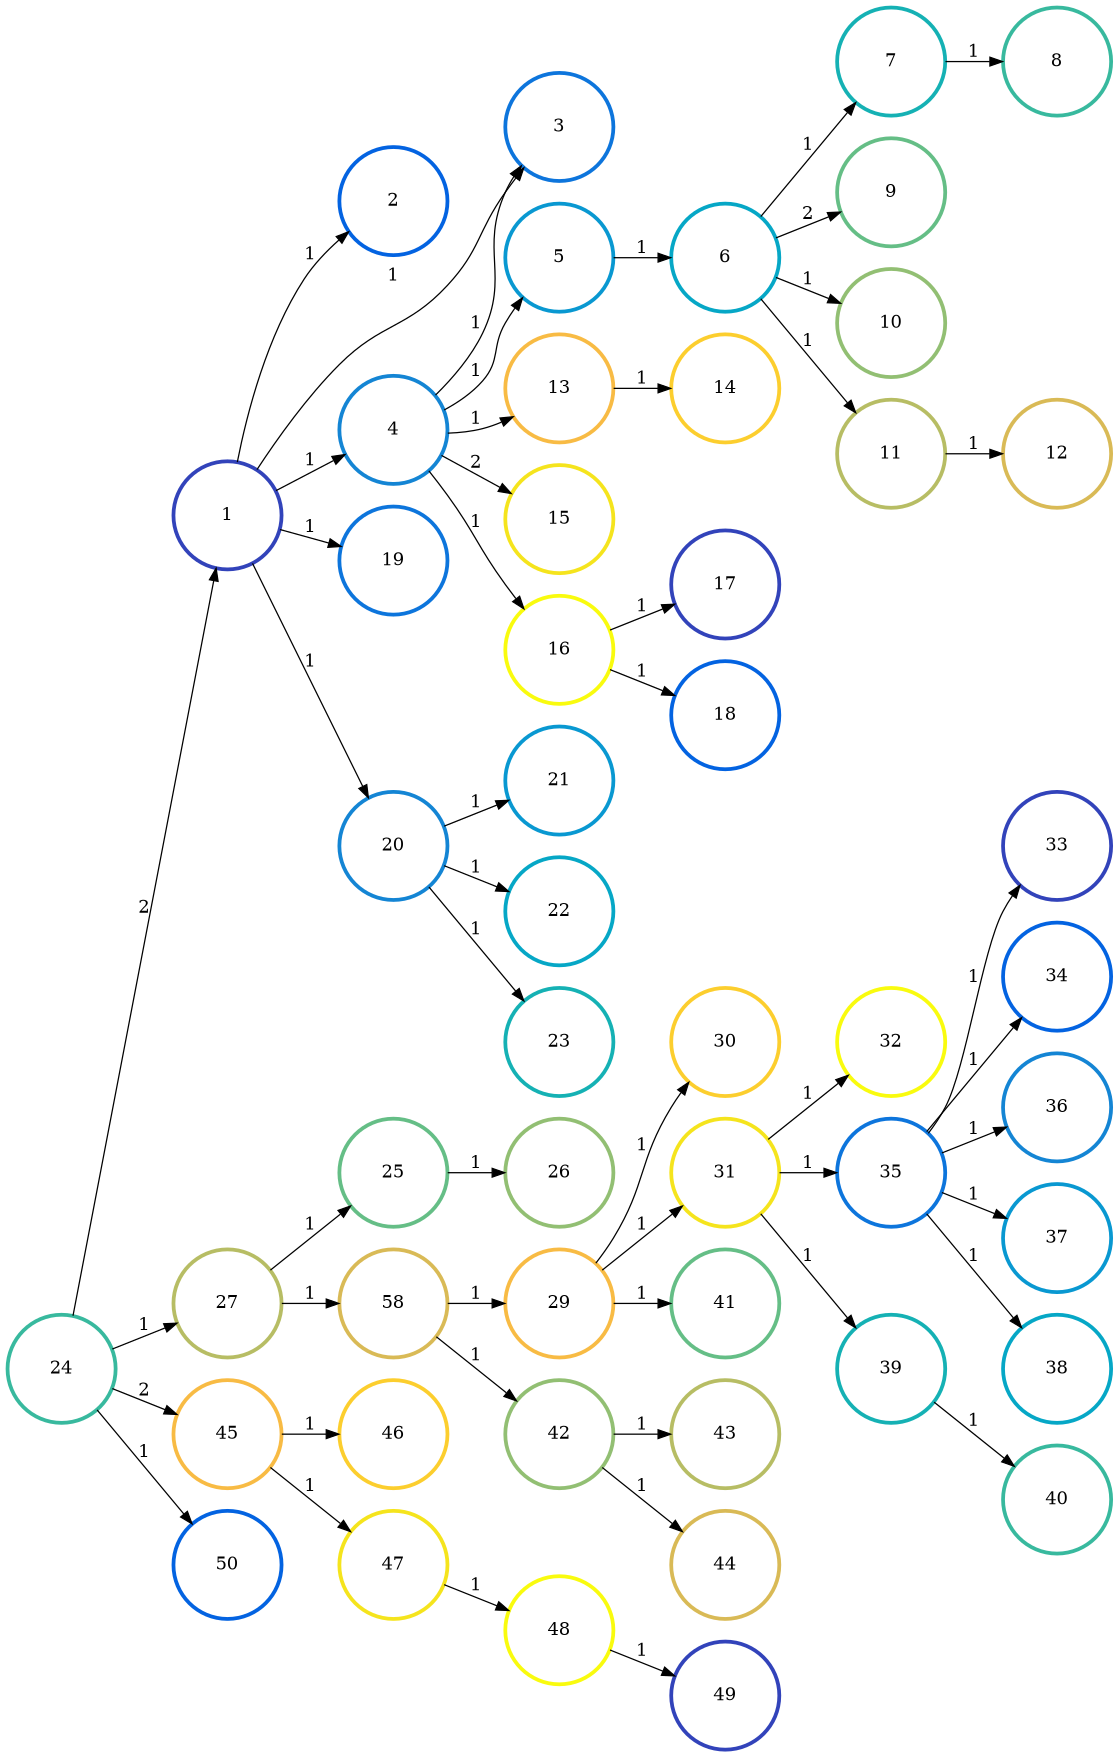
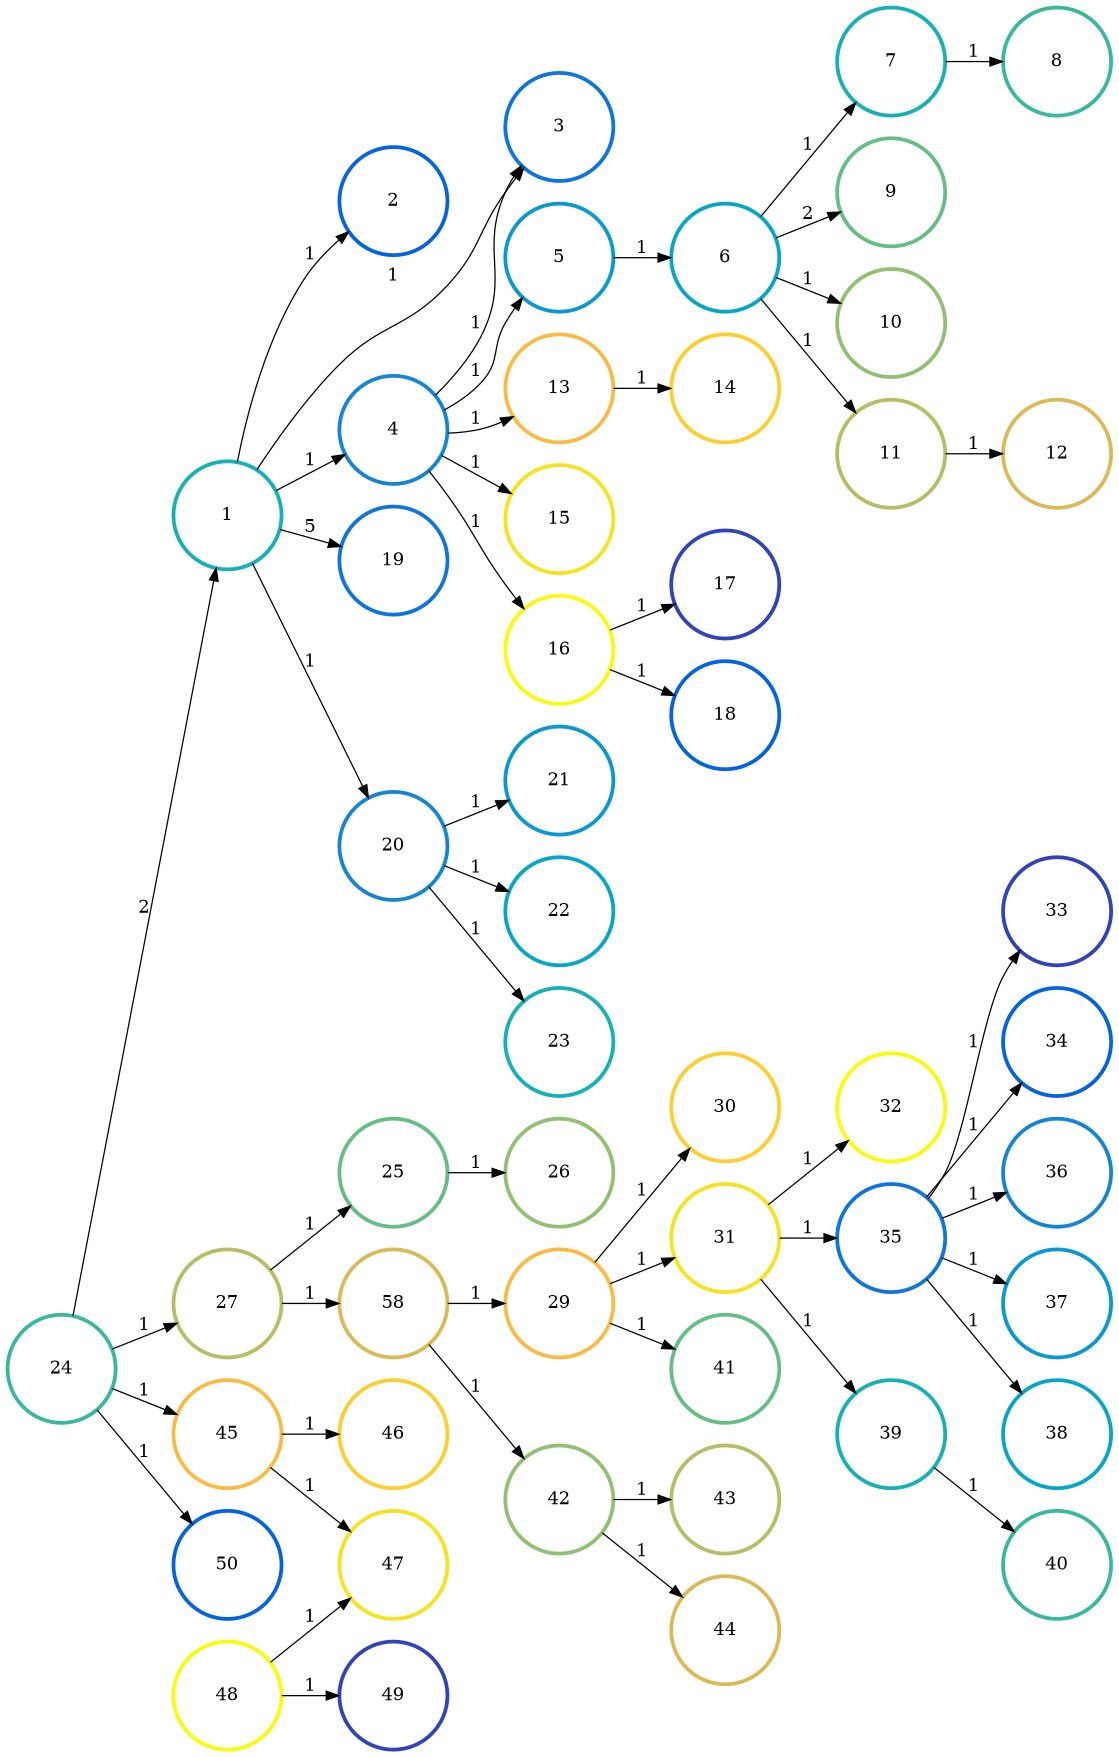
(476, 463) -> (476, 463)
(228, 515) -> (228, 515)
(310, 527) -> (310, 527)
(145, 1391) -> (145, 1391)
(471, 1595) -> (305, 1634)
